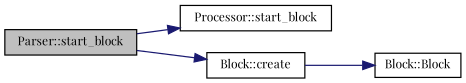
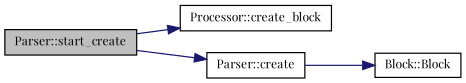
(256, 18) -> (256, 18)
(71, 42) -> (71, 42)
(256, 65) -> (256, 65)
